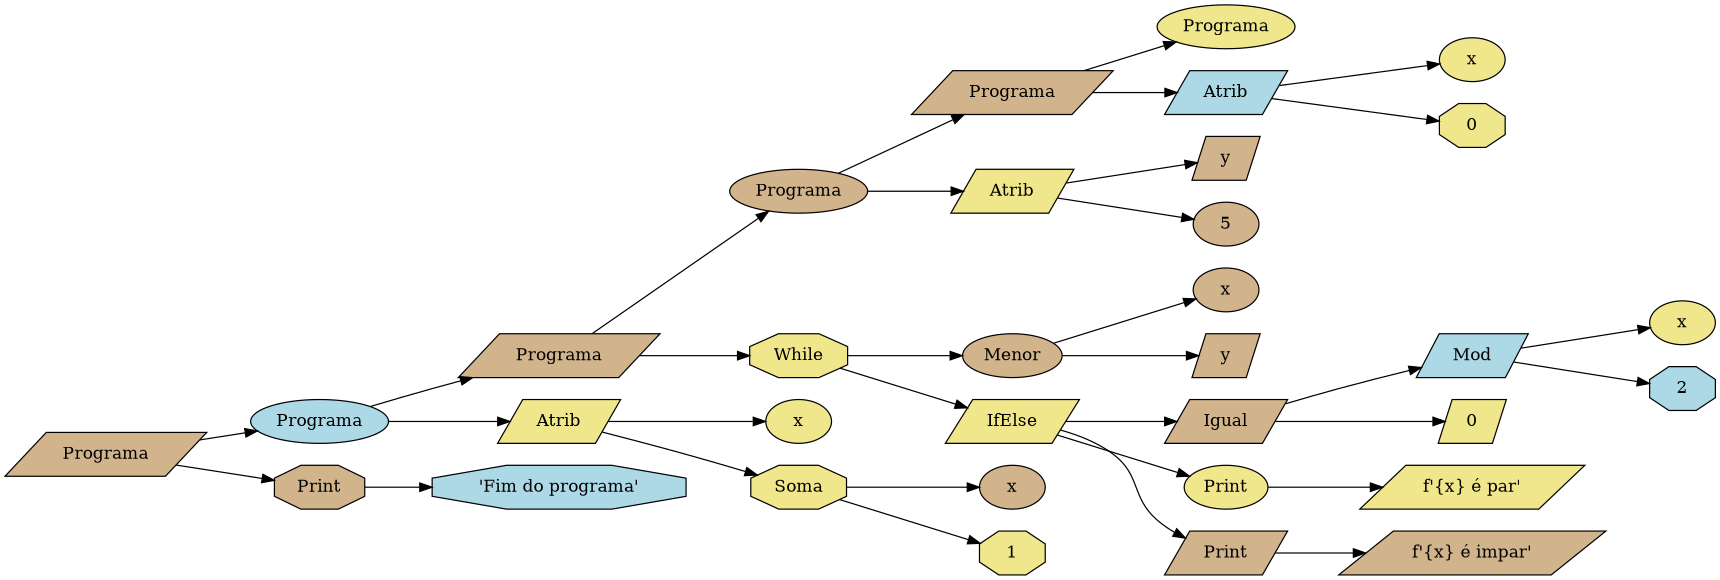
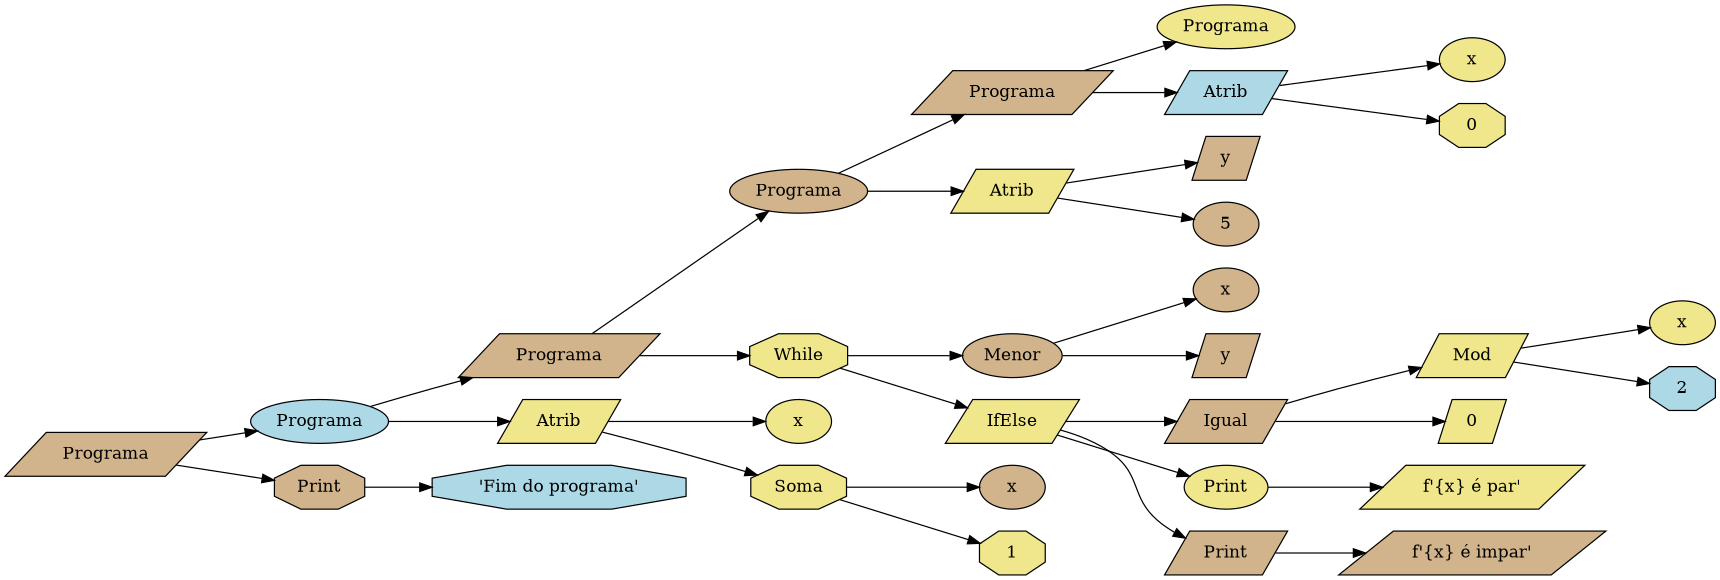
(1472, 356) -> (1472, 356)
